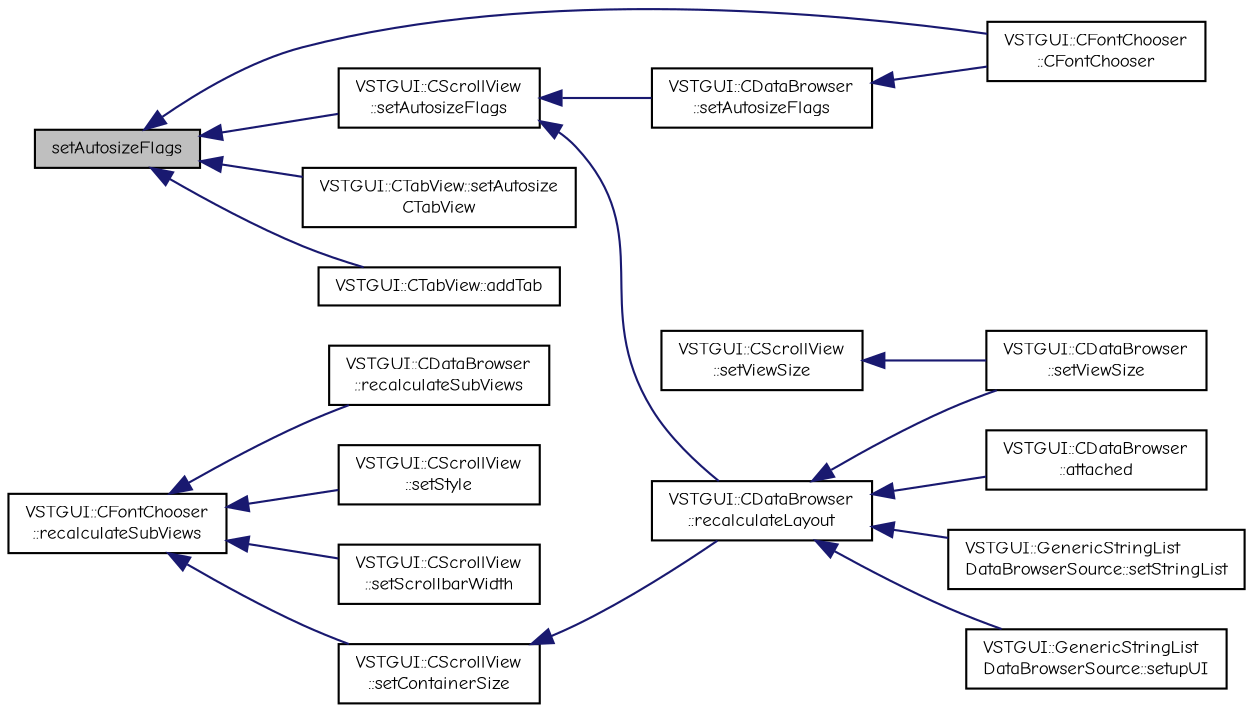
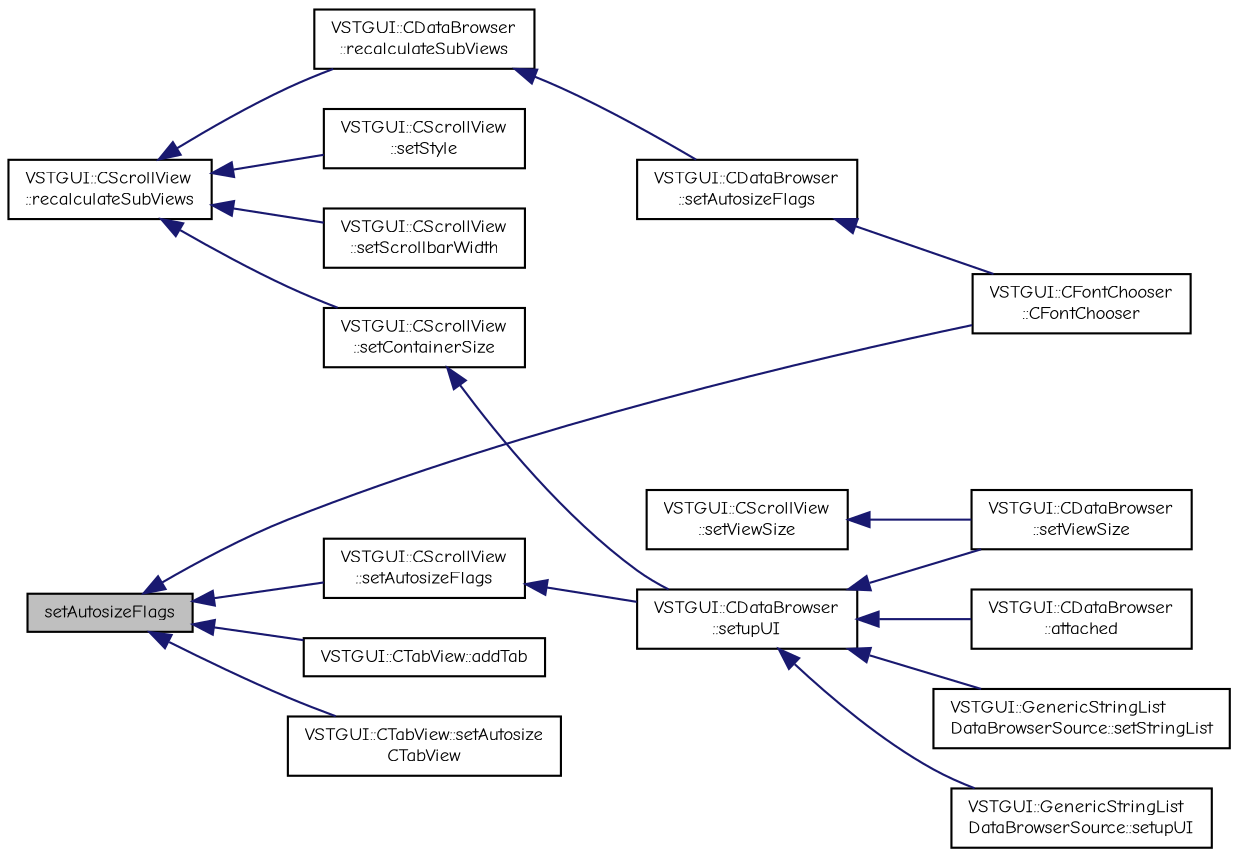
(607, 98) -> (617, 115)
(762, 511) -> (747, 619)
(117, 523) -> (110, 189)
